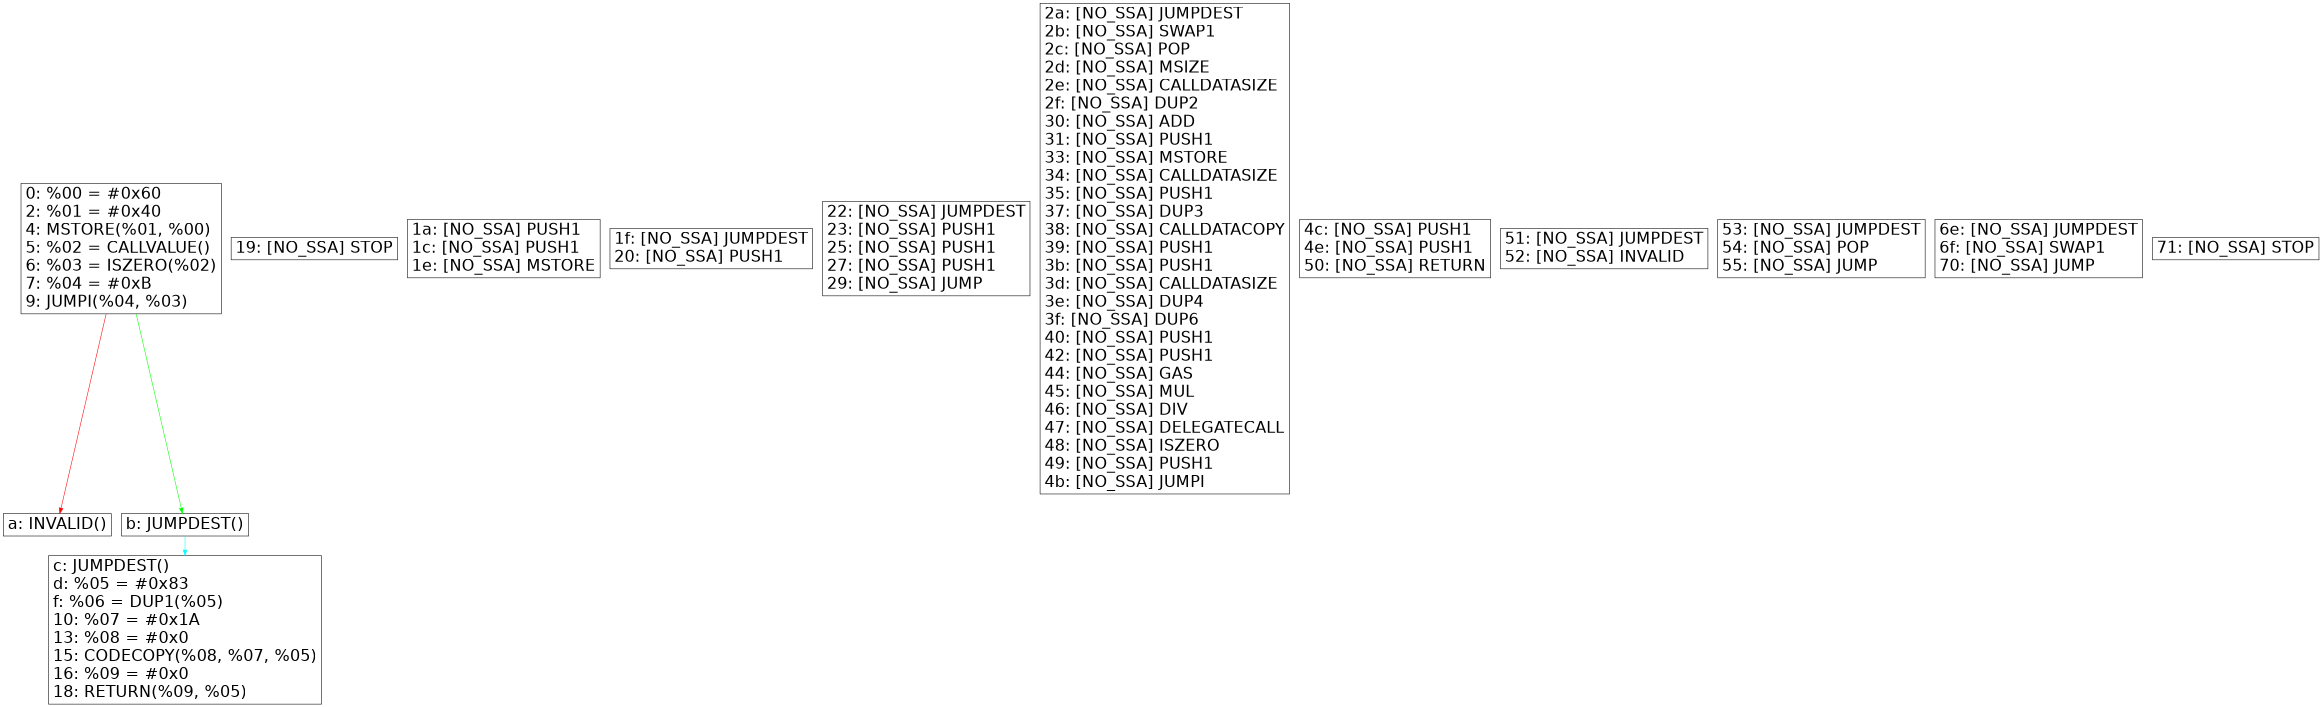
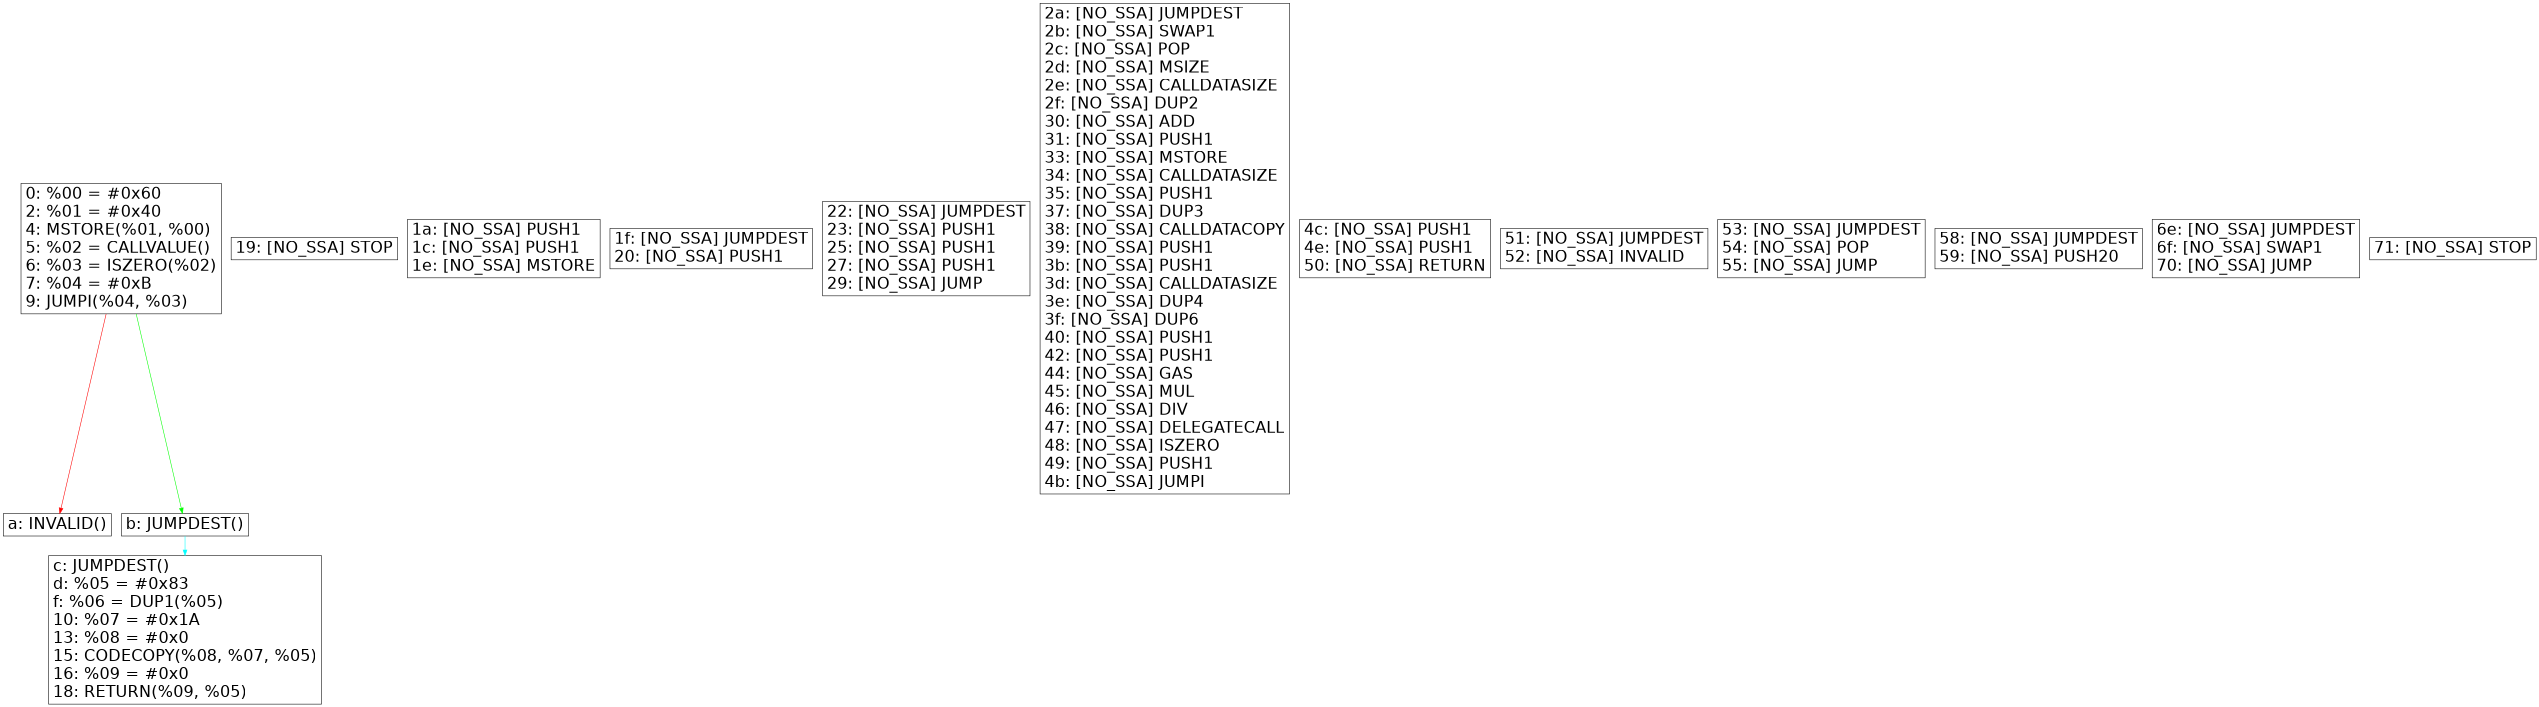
none -> (2039, 249)
